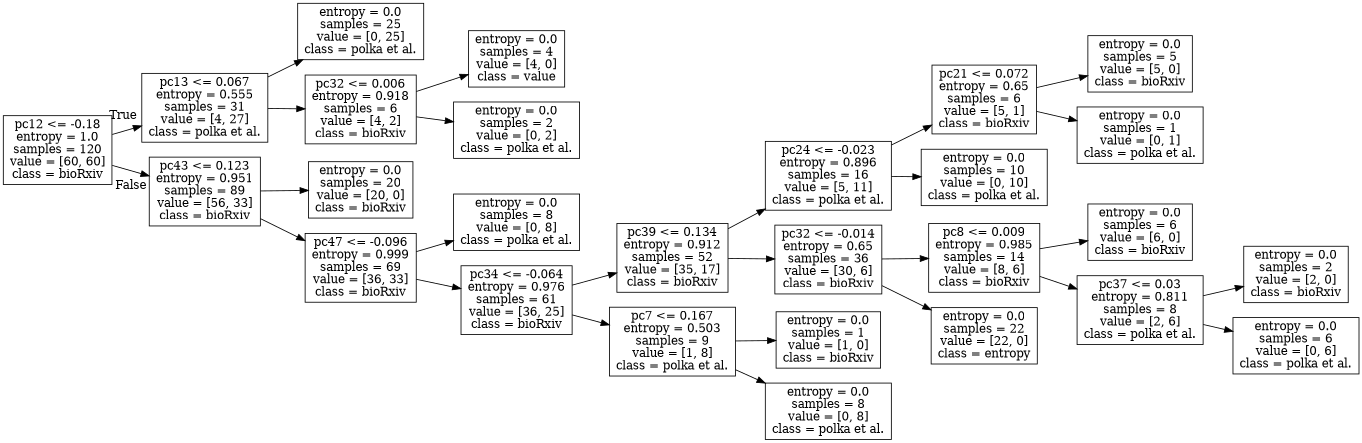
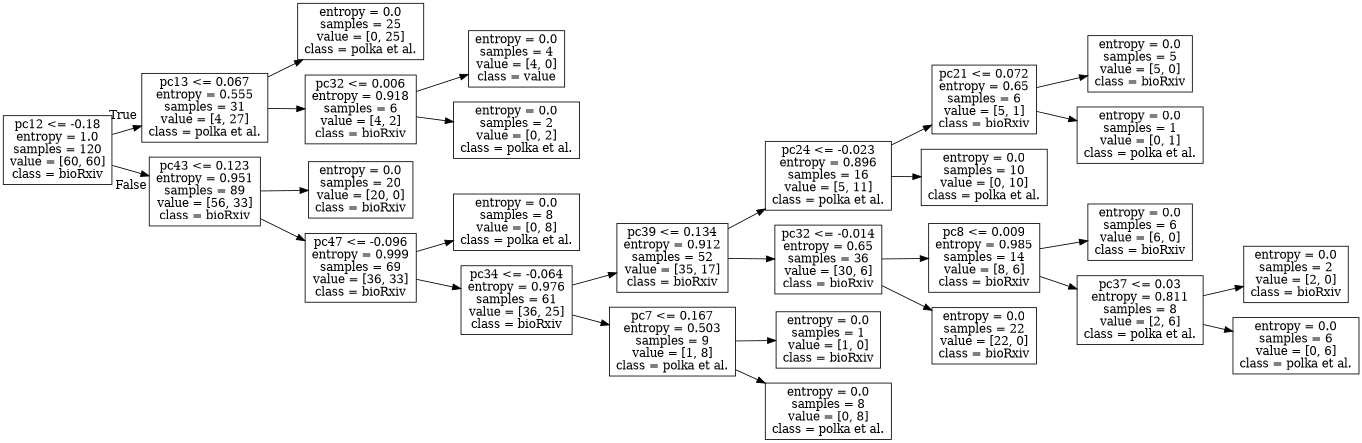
(984, 336) -> (984, 336)
